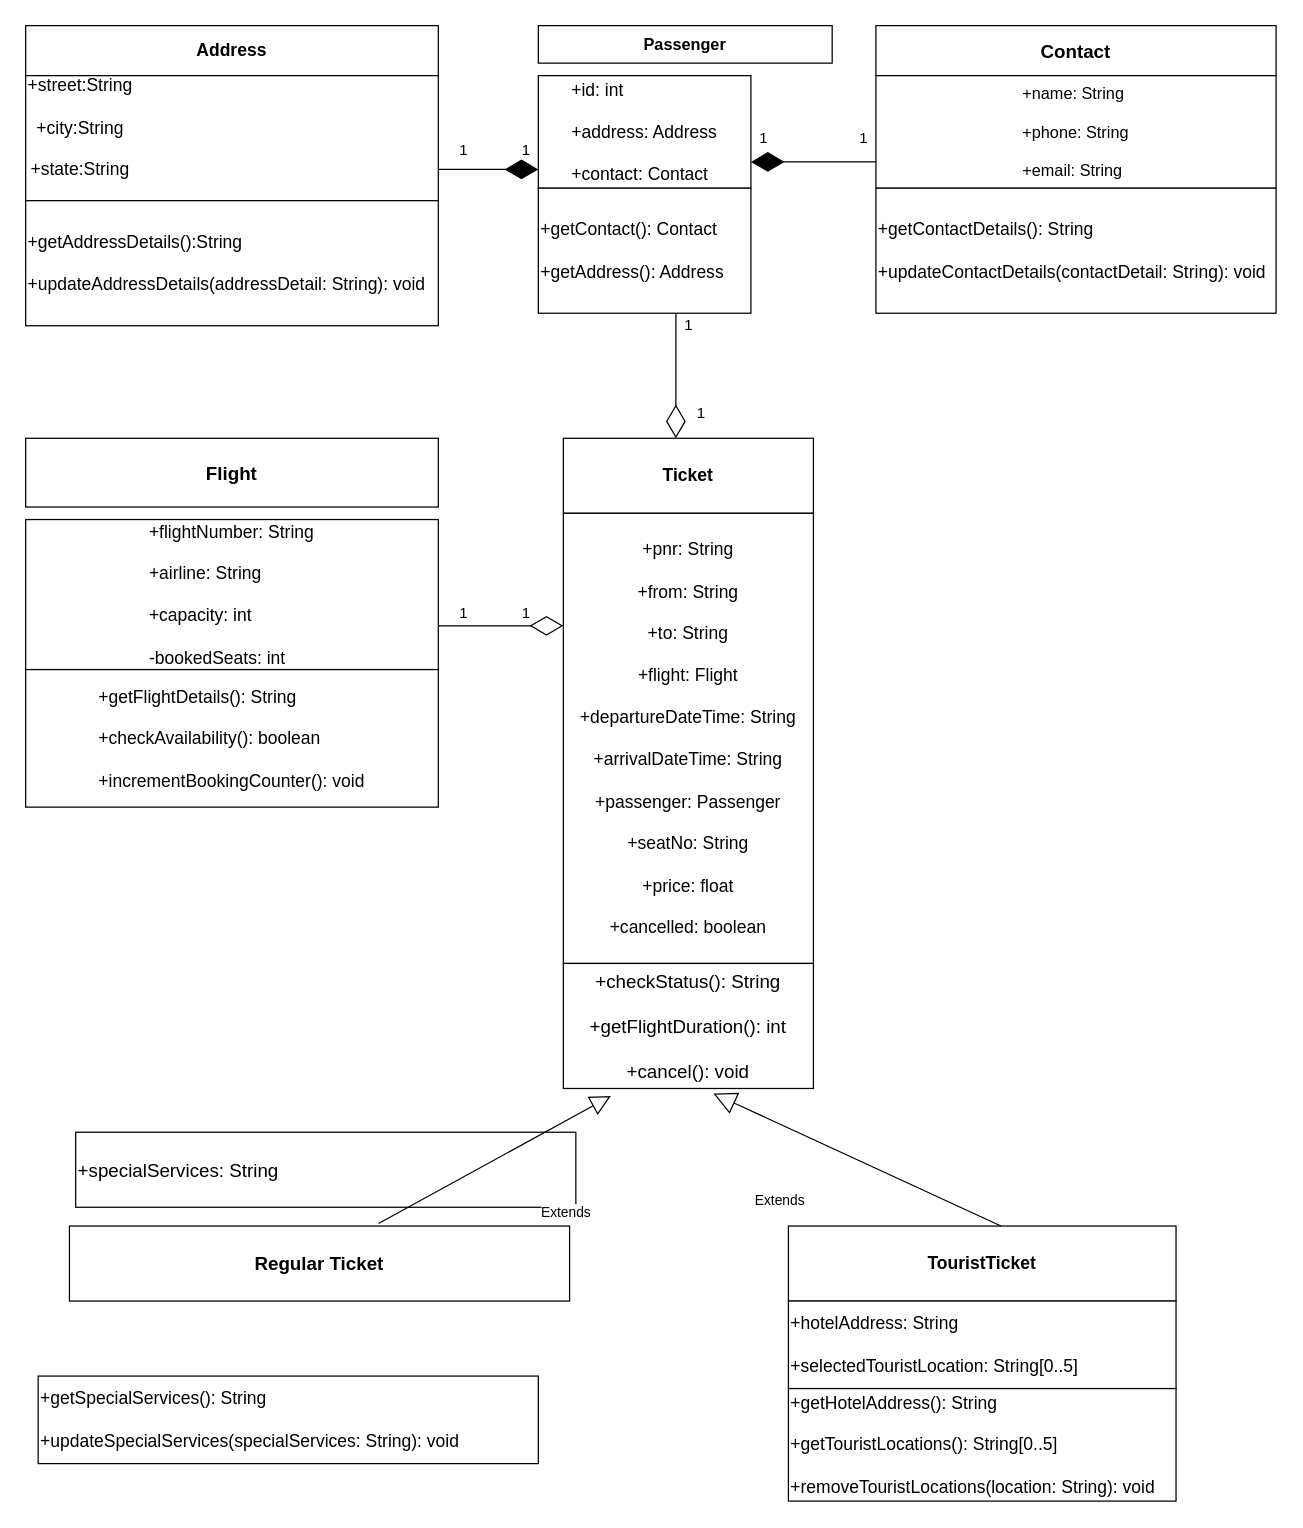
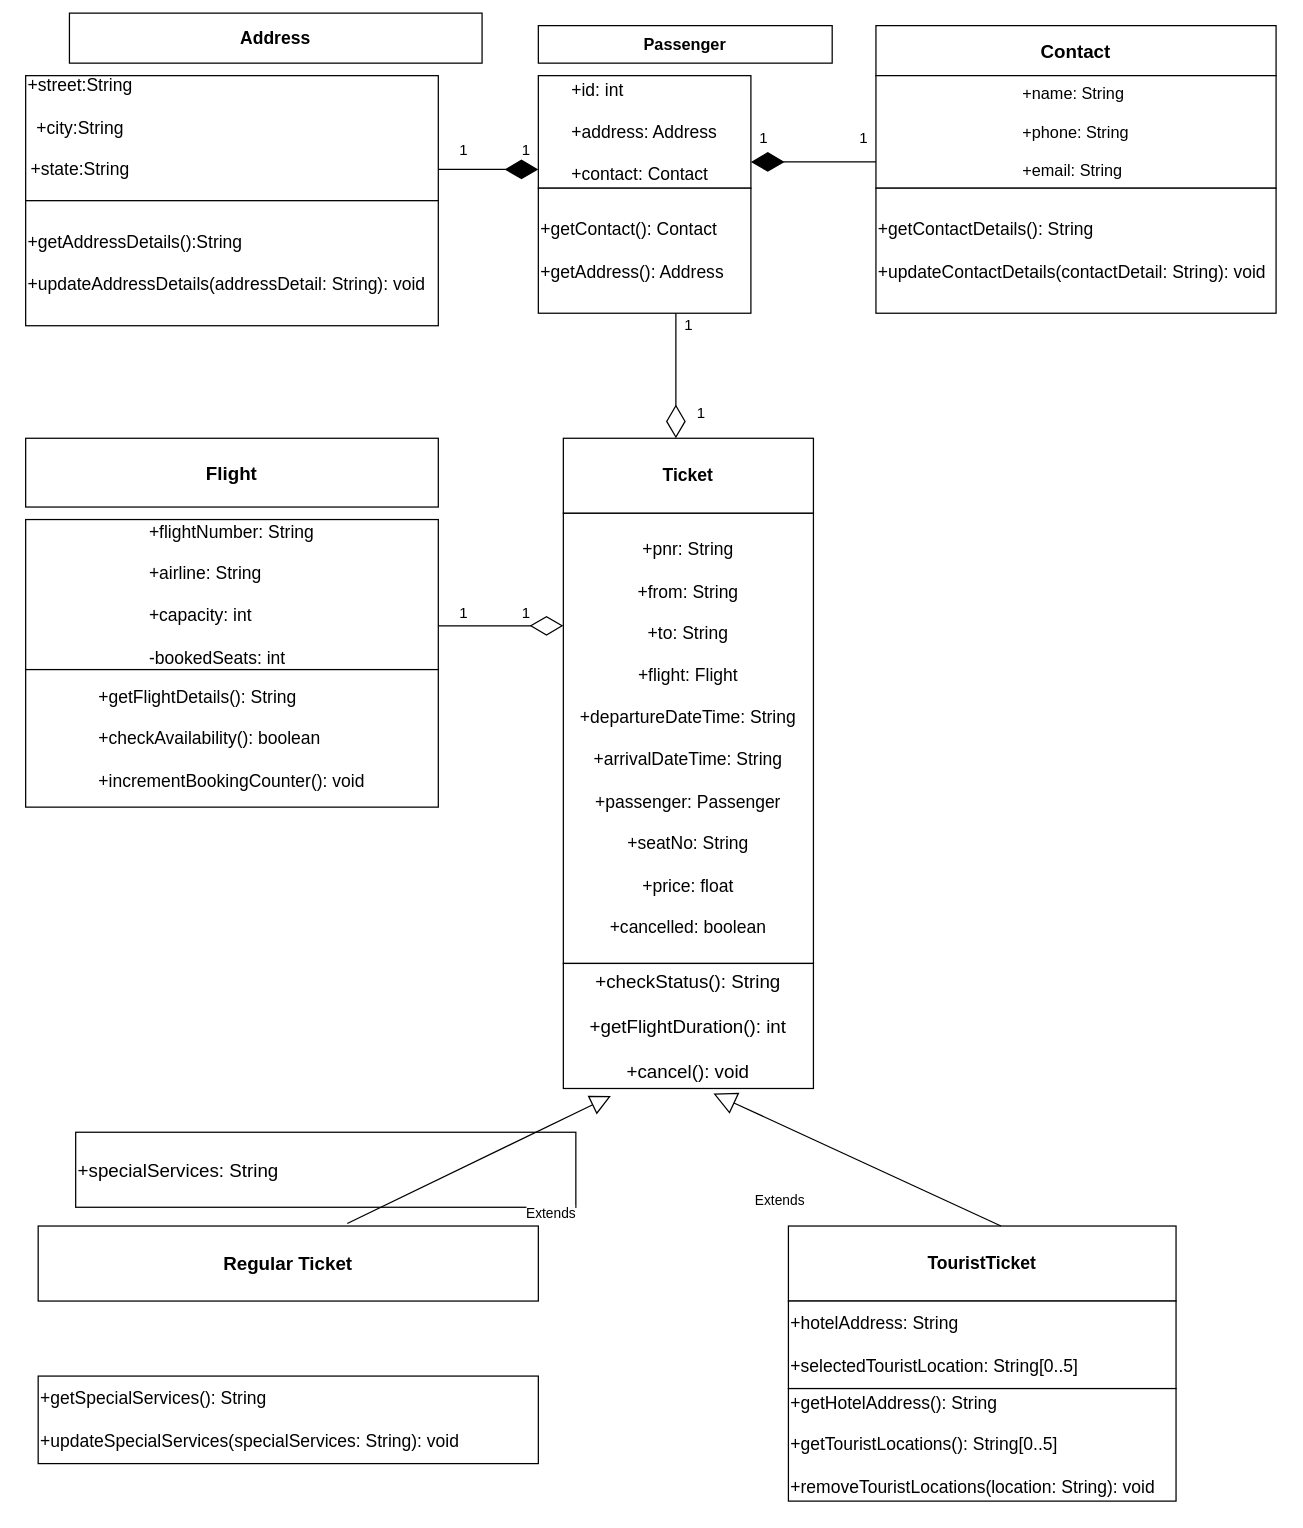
(232, 51) -> (276, 38)
(319, 1263) -> (288, 1263)
